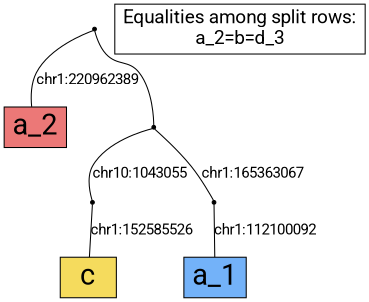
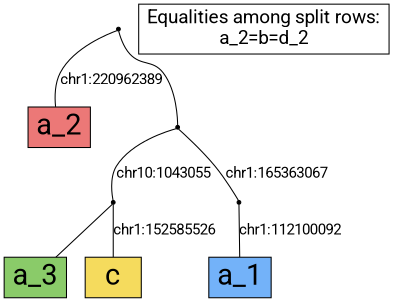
(240, 29) -> (264, 29)
none -> (35, 277)
